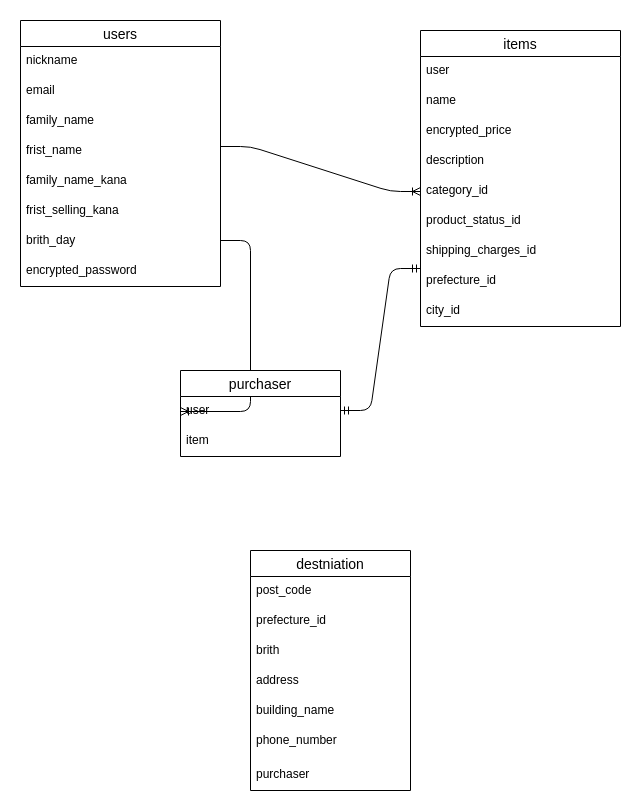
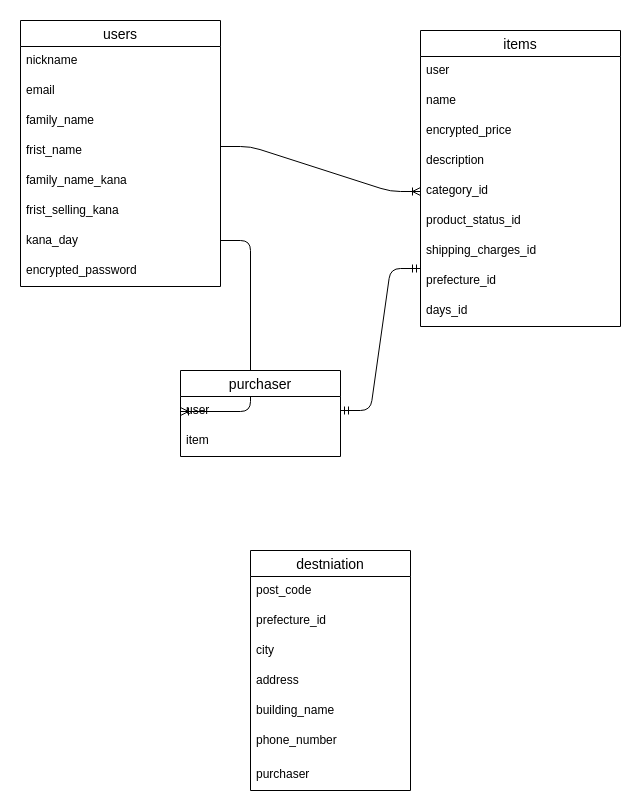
(55, 240) -> (53, 240)
(446, 310) -> (448, 310)
(271, 650) -> (268, 650)
